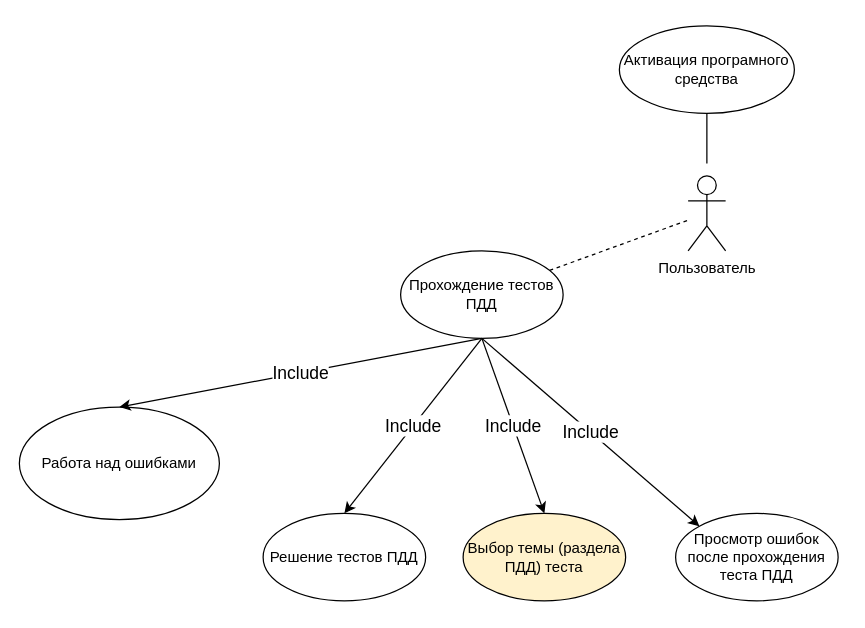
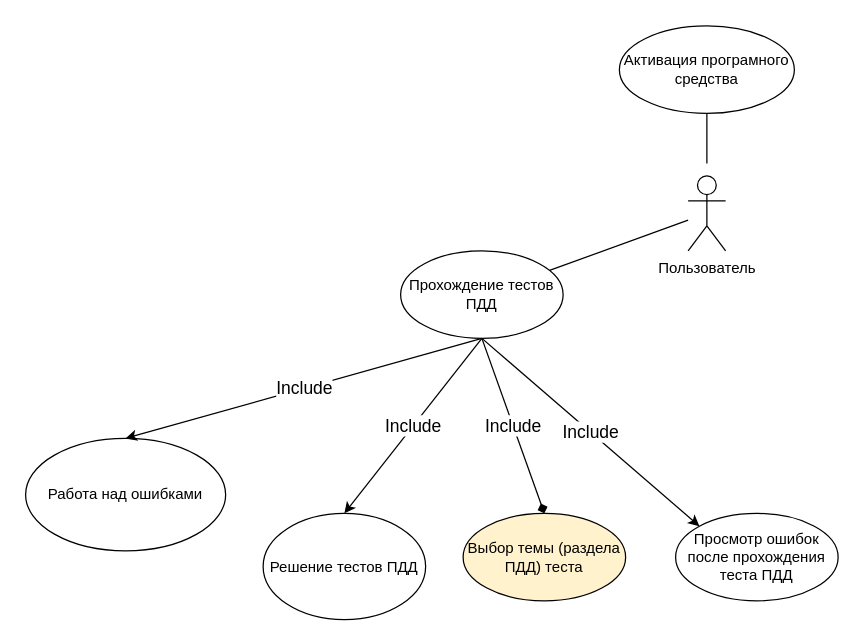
(619, 245) -> (619, 245)
(119, 463) -> (126, 494)
(541, 504) -> (541, 503)
(344, 557) -> (344, 566)
